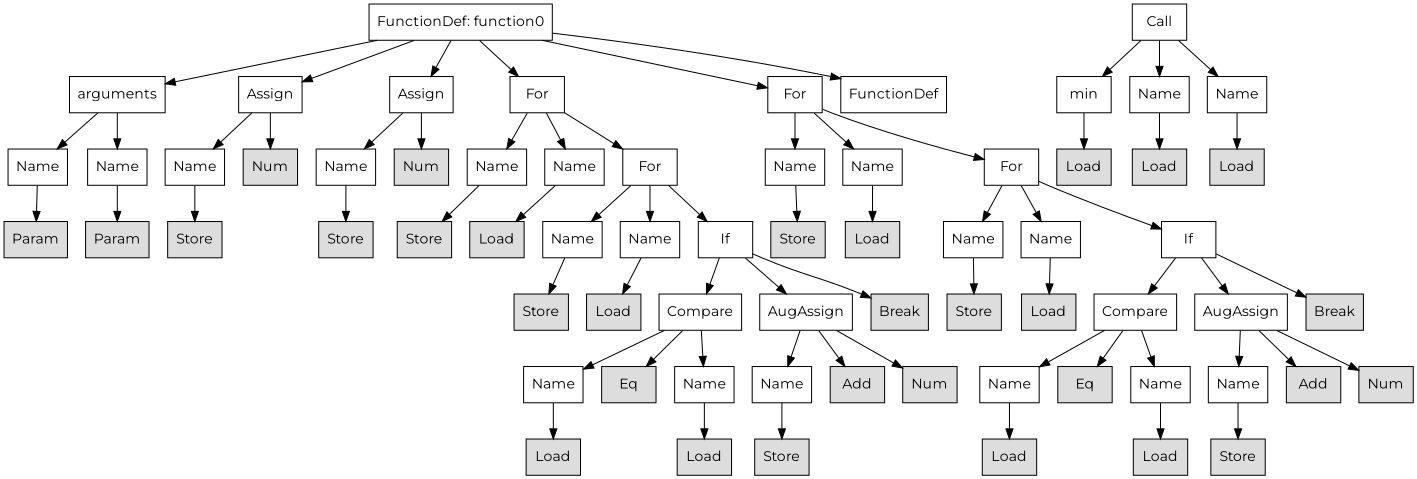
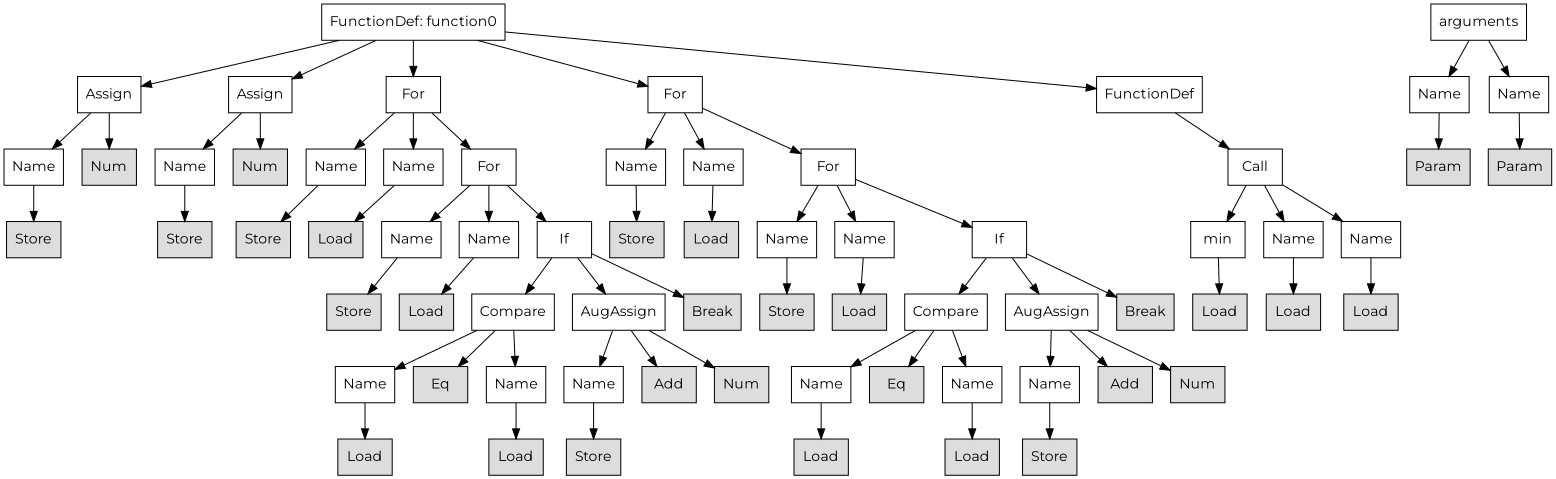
(276, 61) -> none
none -> (1198, 128)
